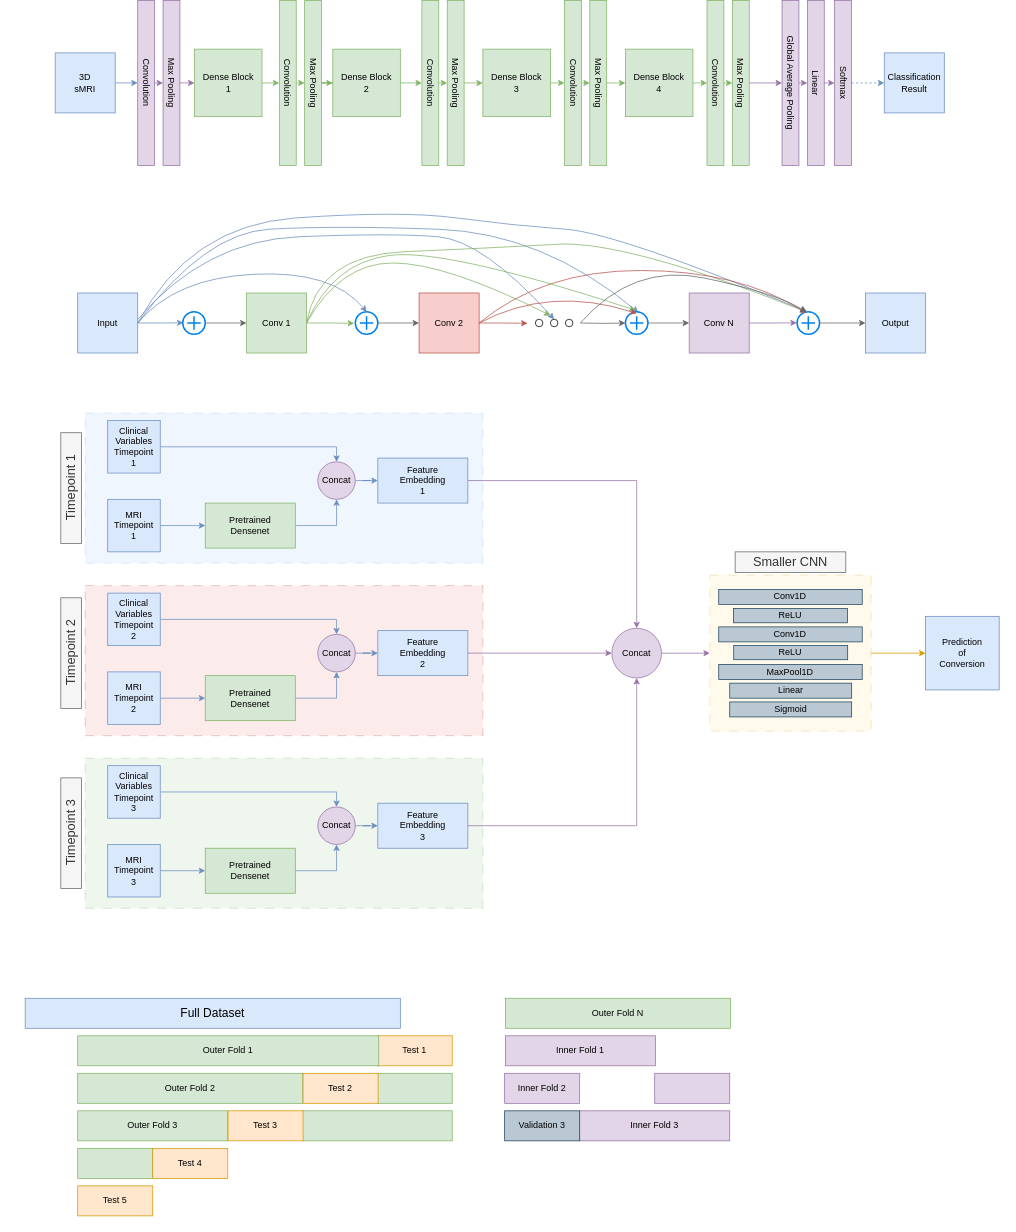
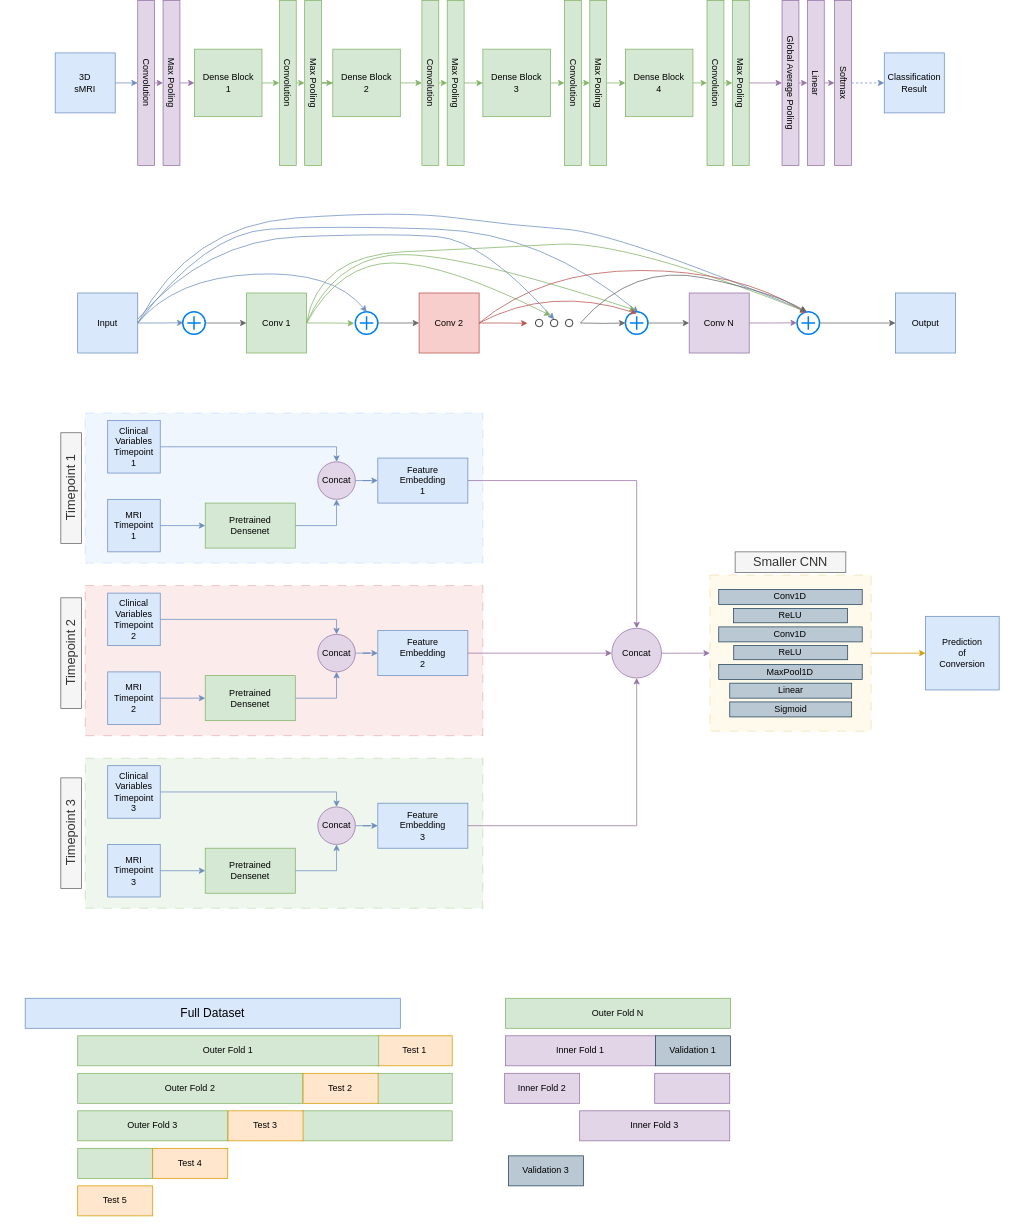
(895, 323) -> (925, 323)
none -> (693, 1050)
(542, 1125) -> (546, 1170)
